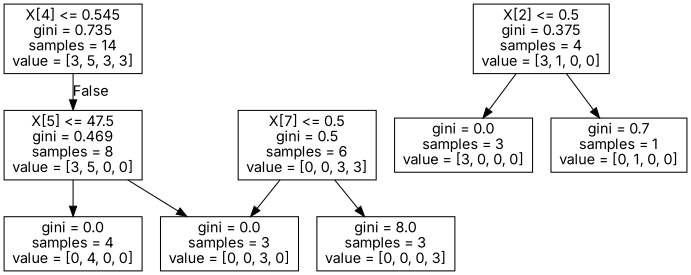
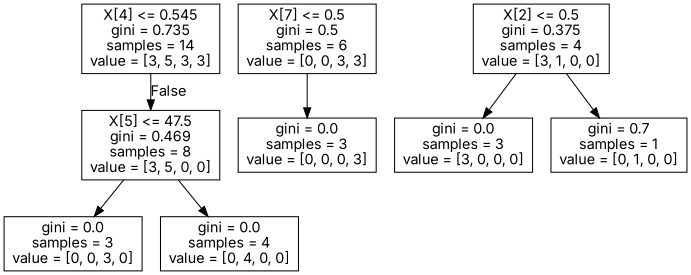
(269, 194) -> none
(386, 244) -> (307, 145)
